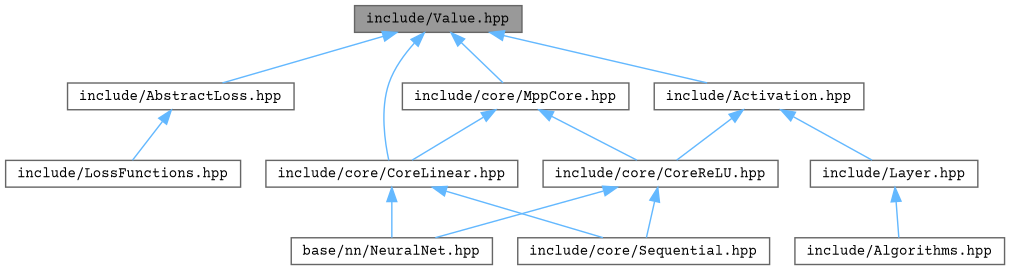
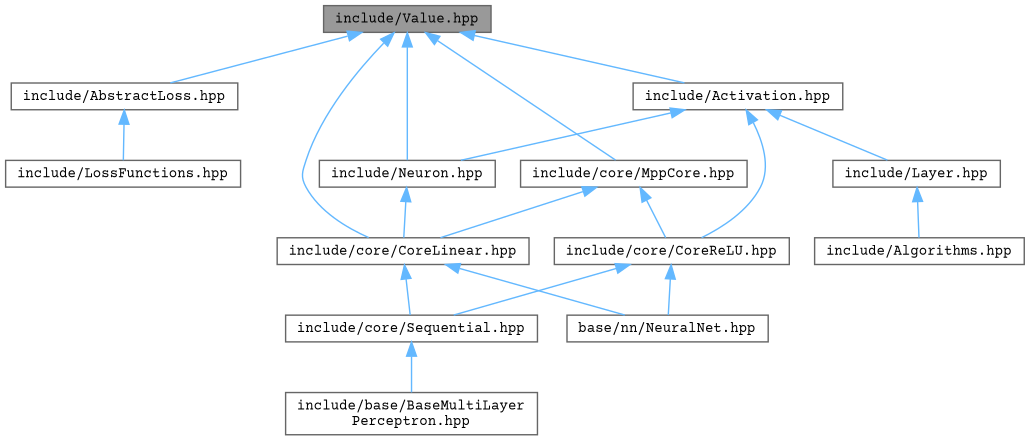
none -> (407, 174)
none -> (412, 414)
